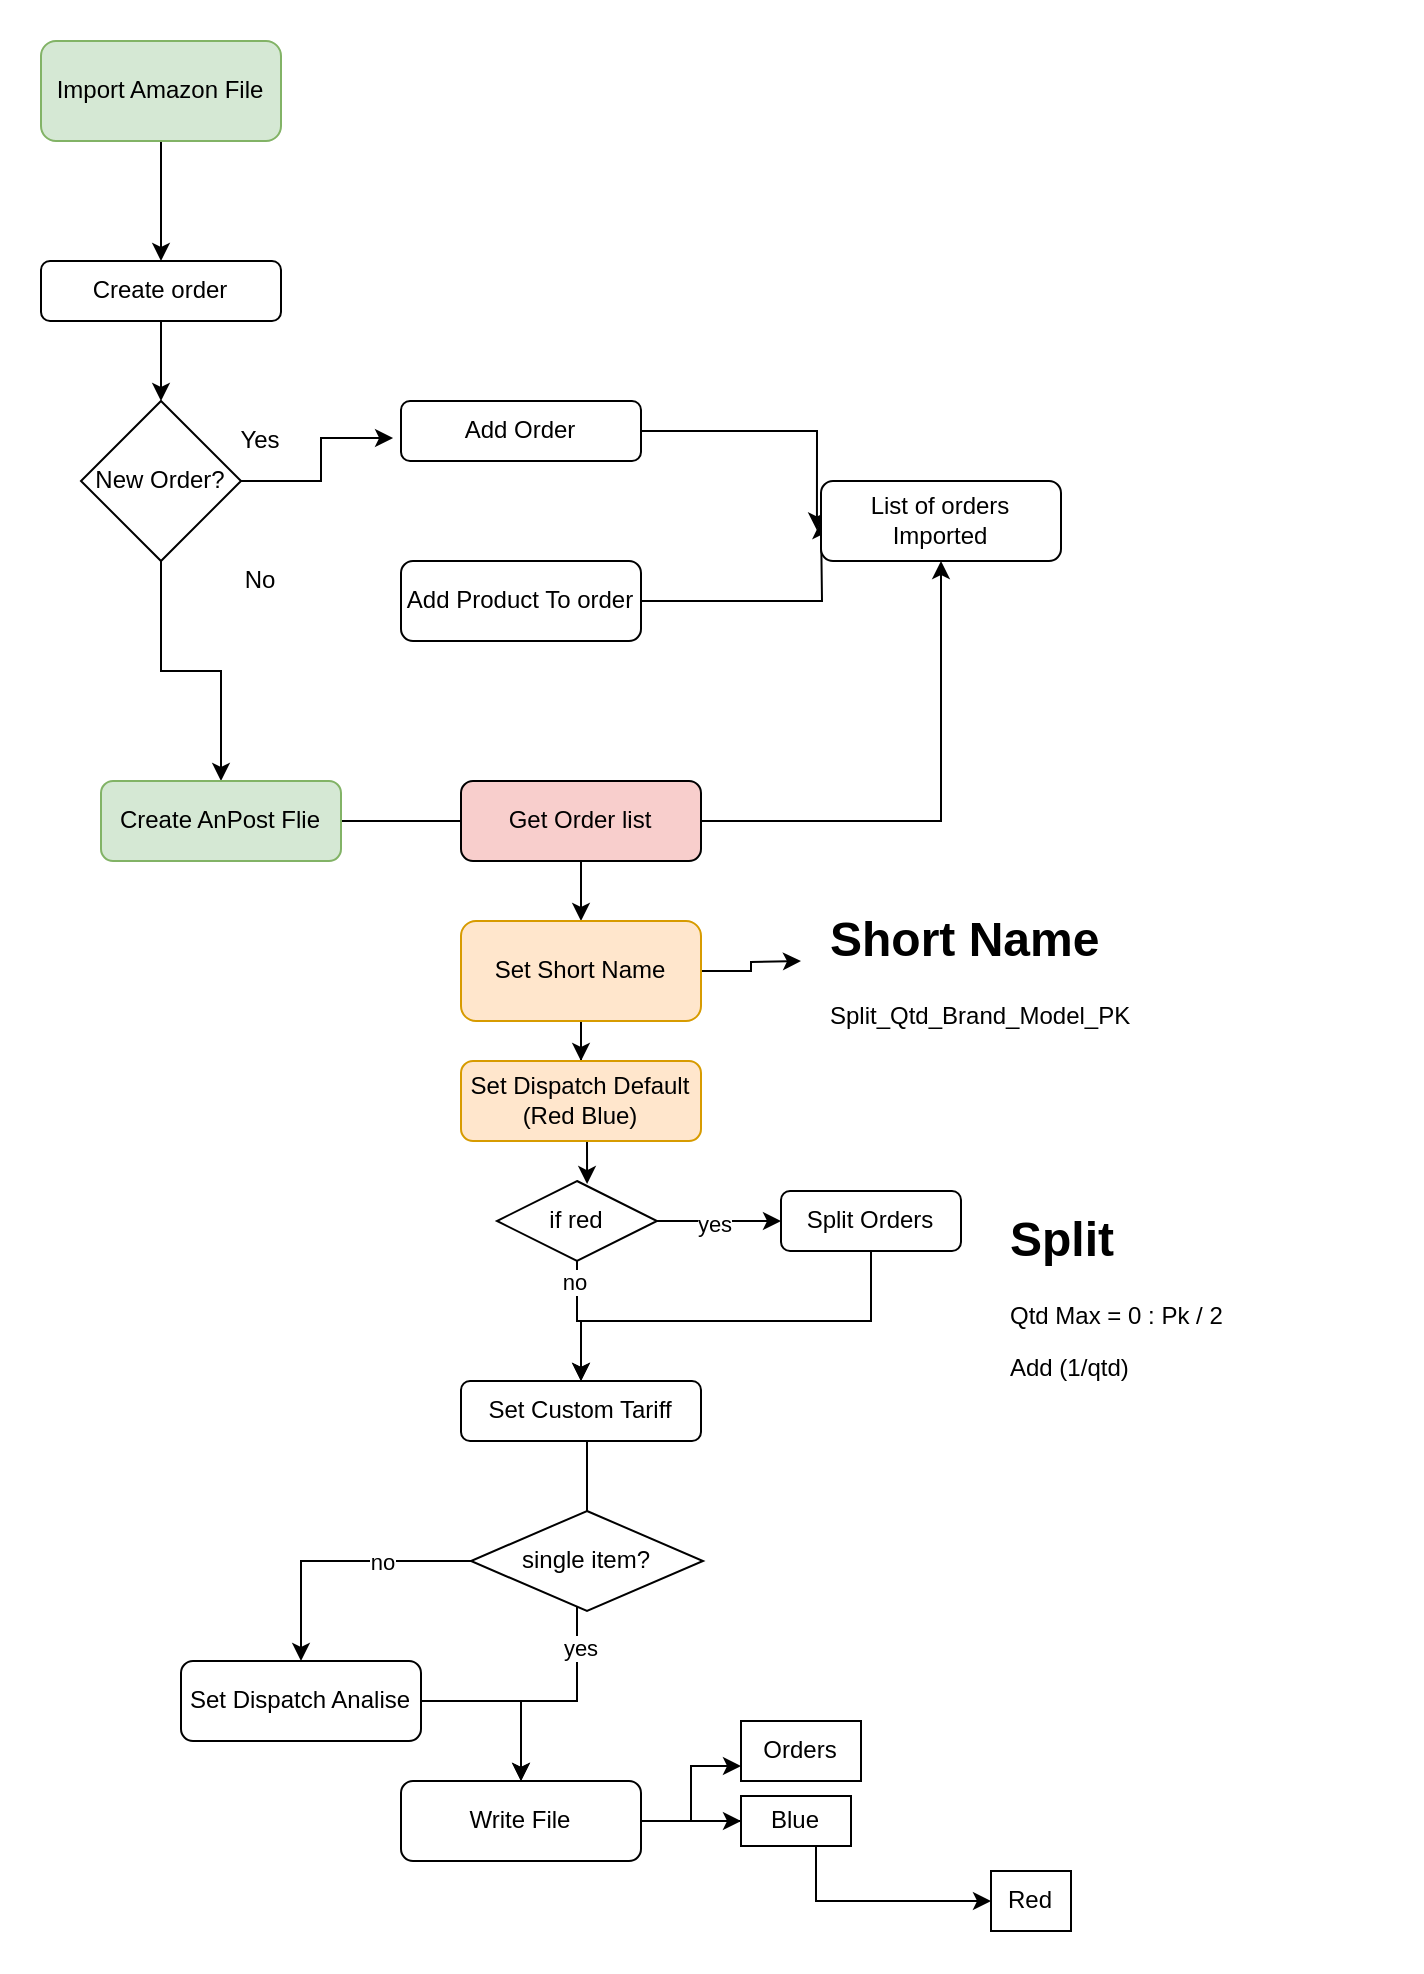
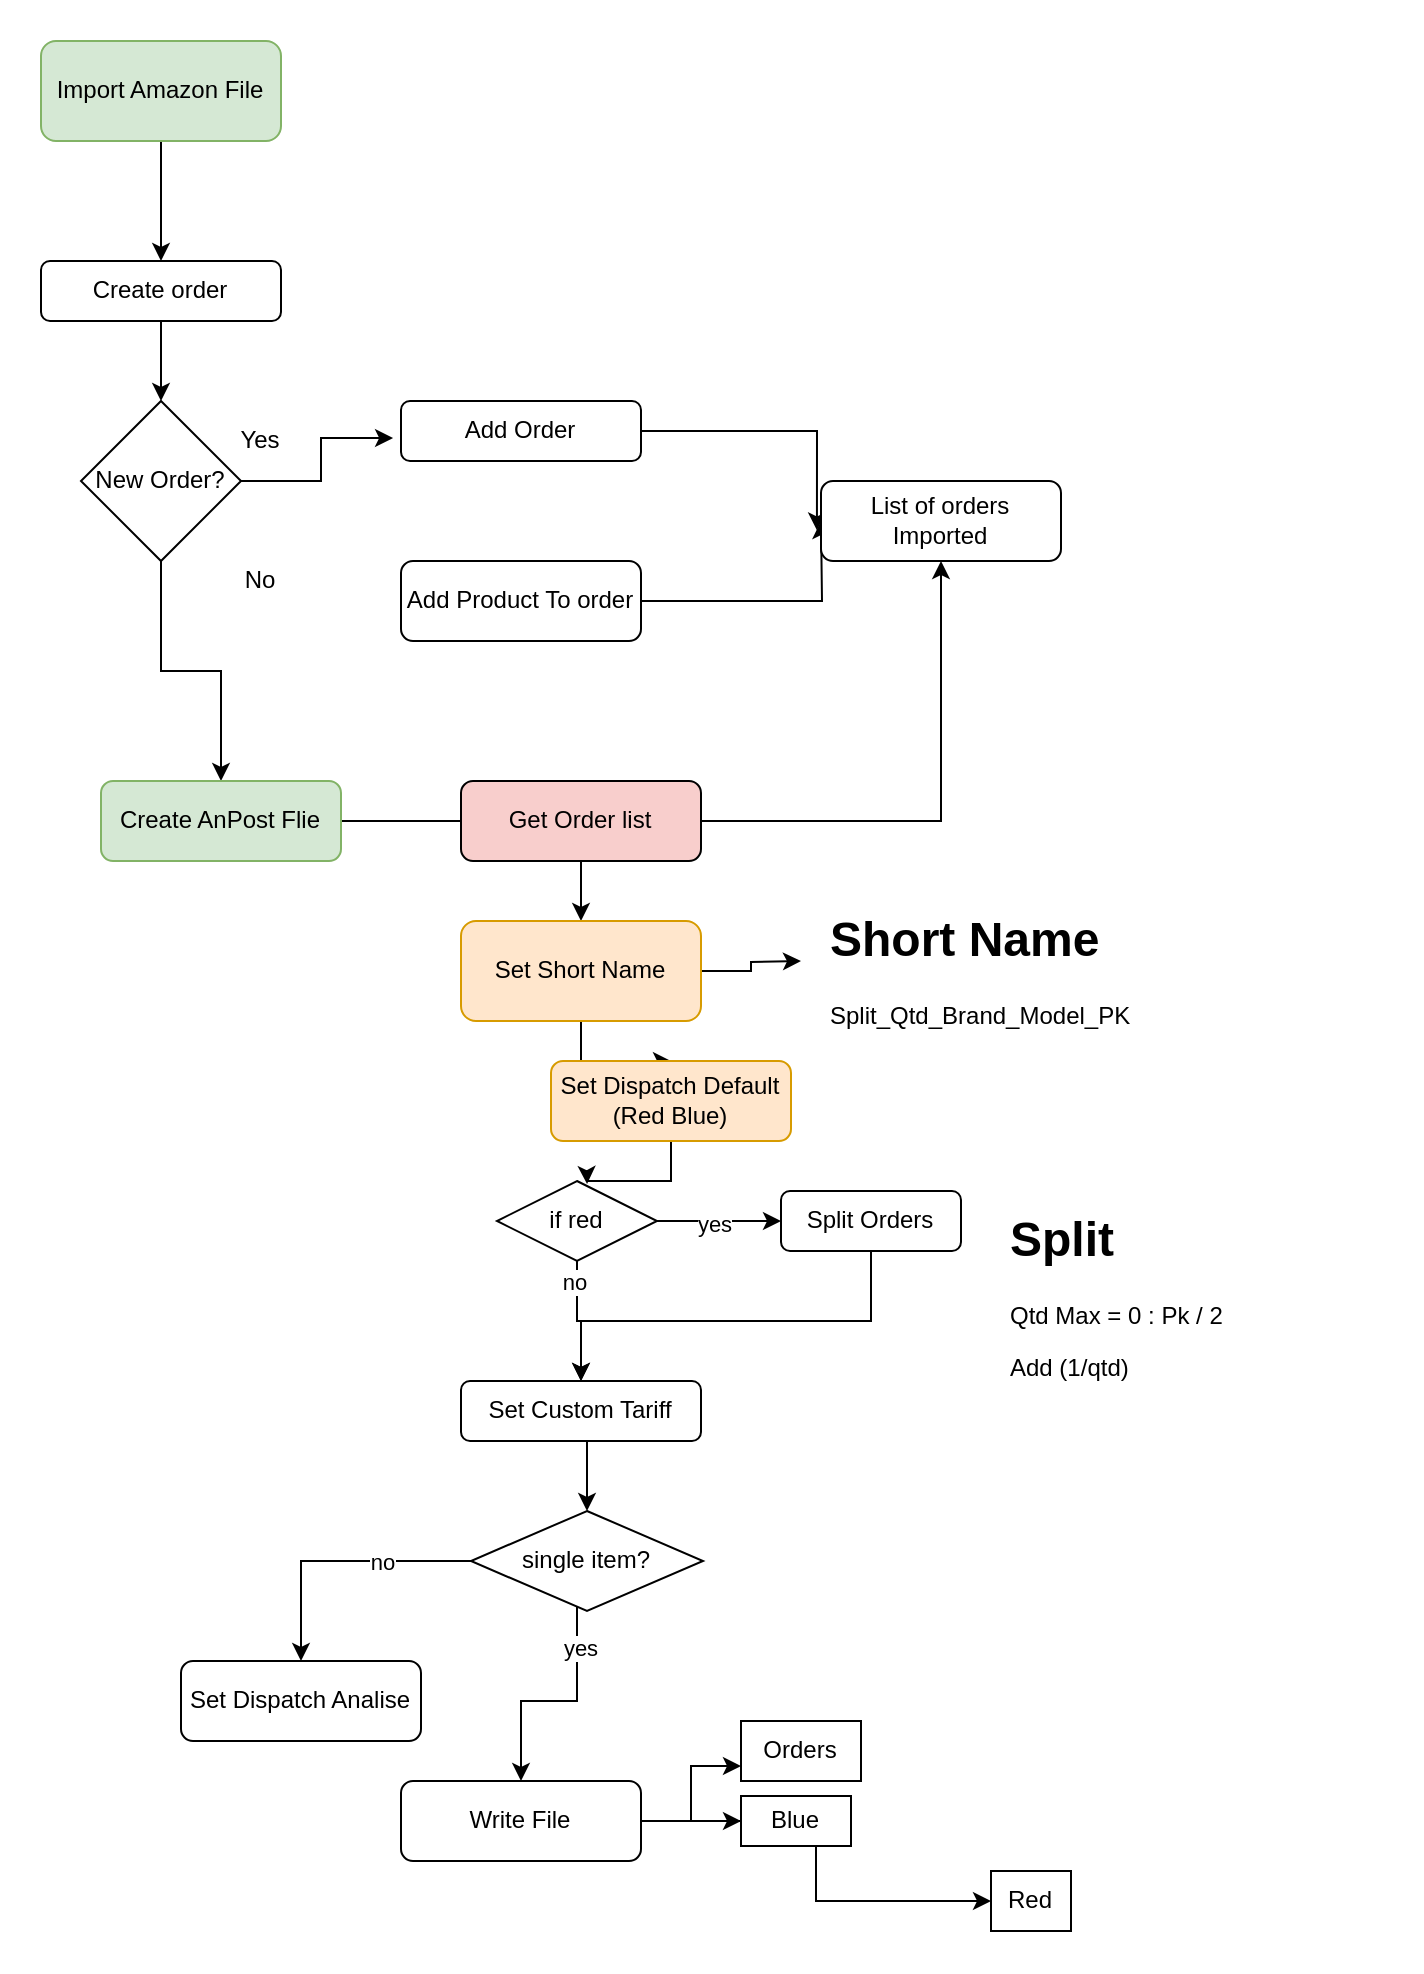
(581, 1101) -> (671, 1101)
(587, 1501) -> (587, 1496)
(469, 1701) -> none
